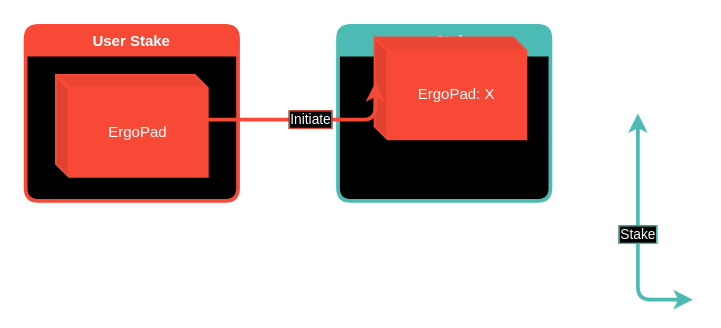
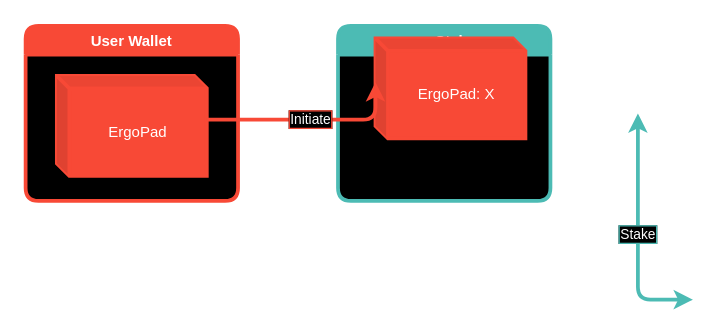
(131, 41) -> (131, 41)
